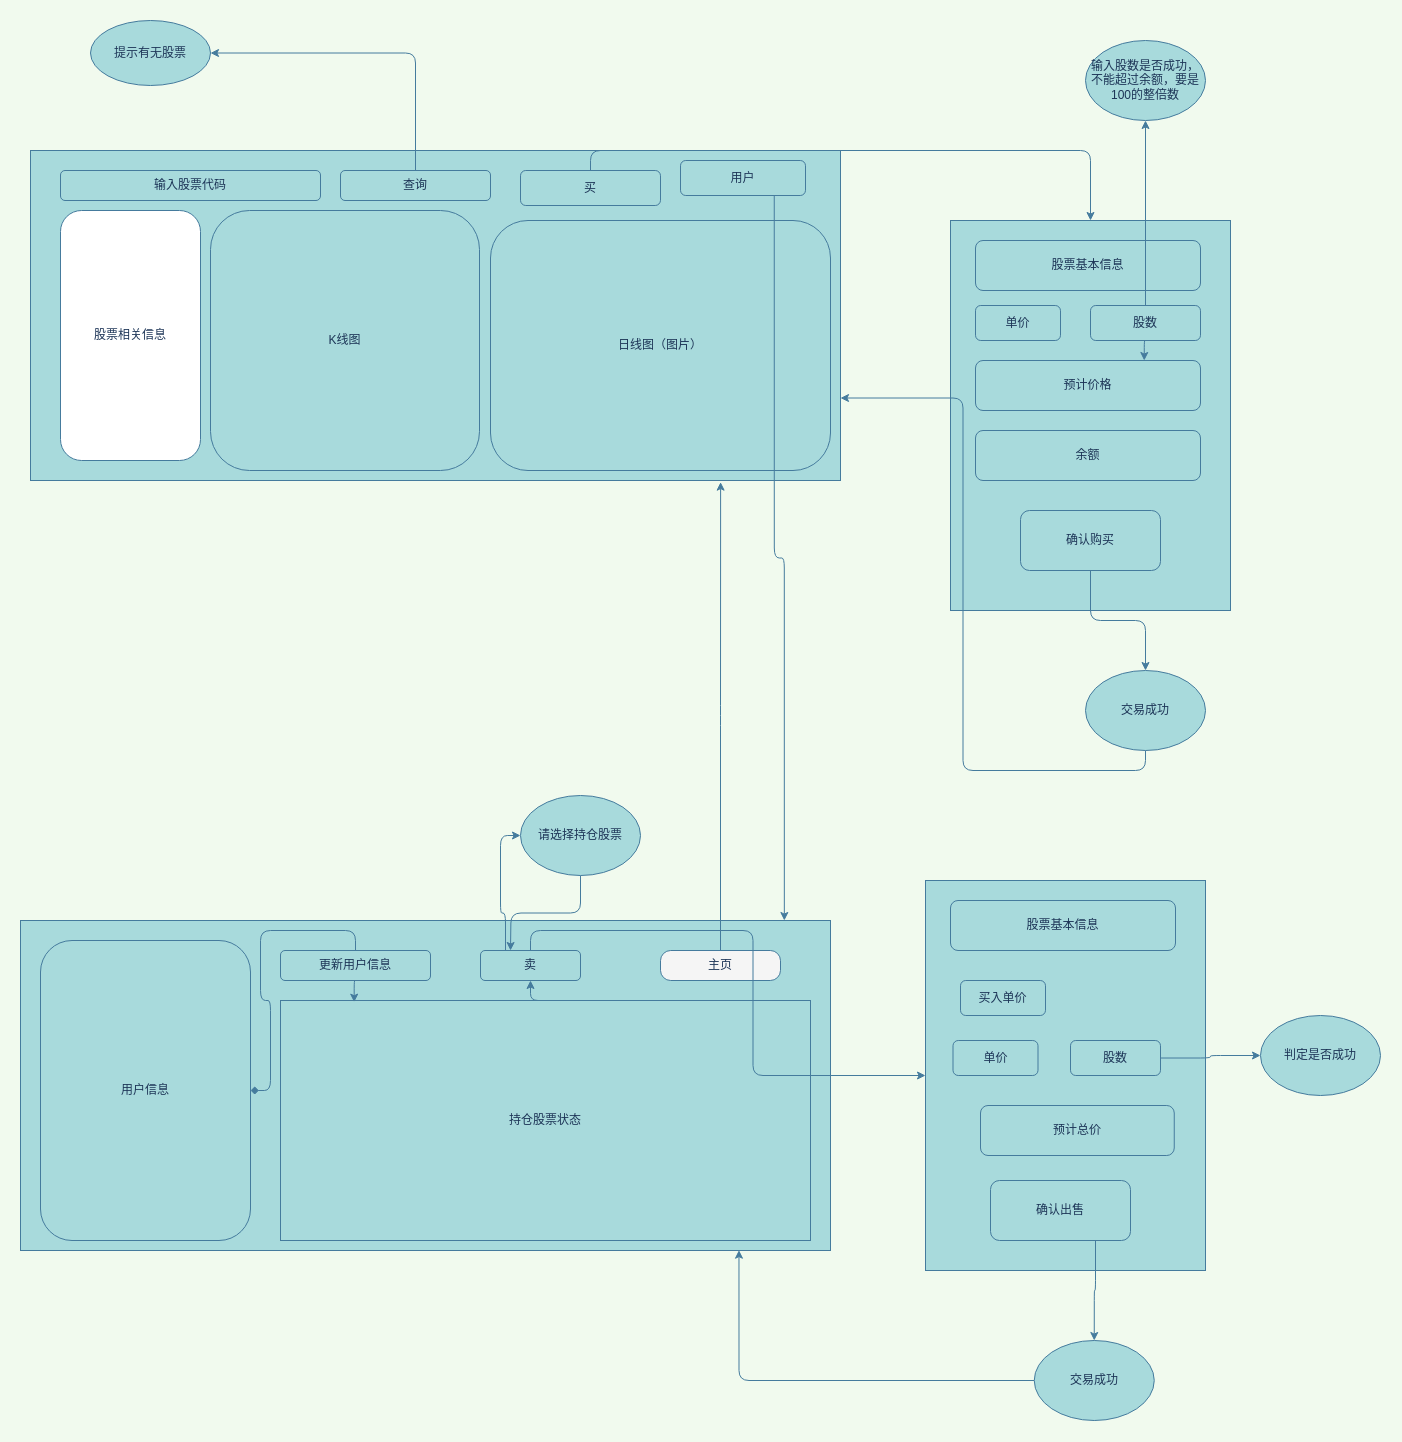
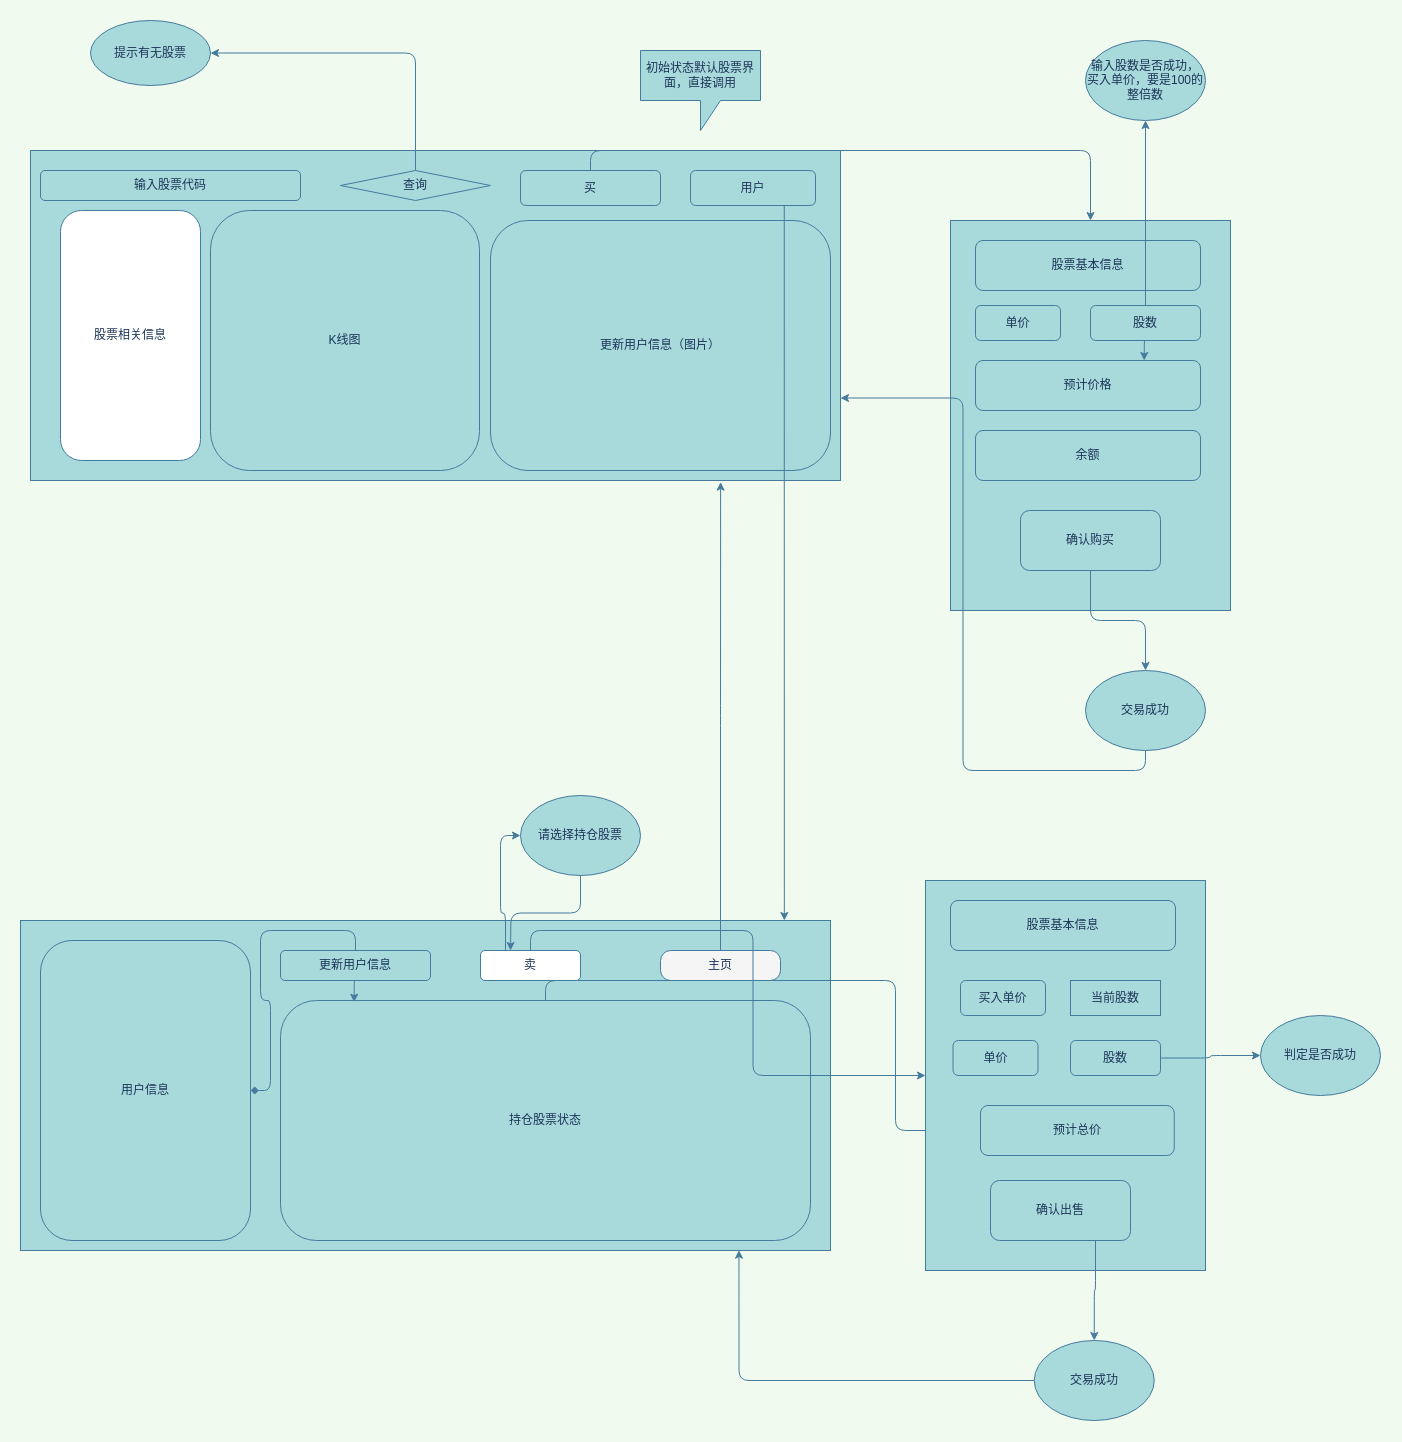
(1146, 81) -> (1146, 81)
none -> (701, 91)
(743, 178) -> (753, 188)
(191, 186) -> (171, 186)
(416, 186) -> (416, 186)
(661, 346) -> (661, 346)
(531, 966) -> (531, 966)
none -> (1116, 998)
(533, 999) -> (896, 1009)
(546, 1121) -> (546, 1121)
